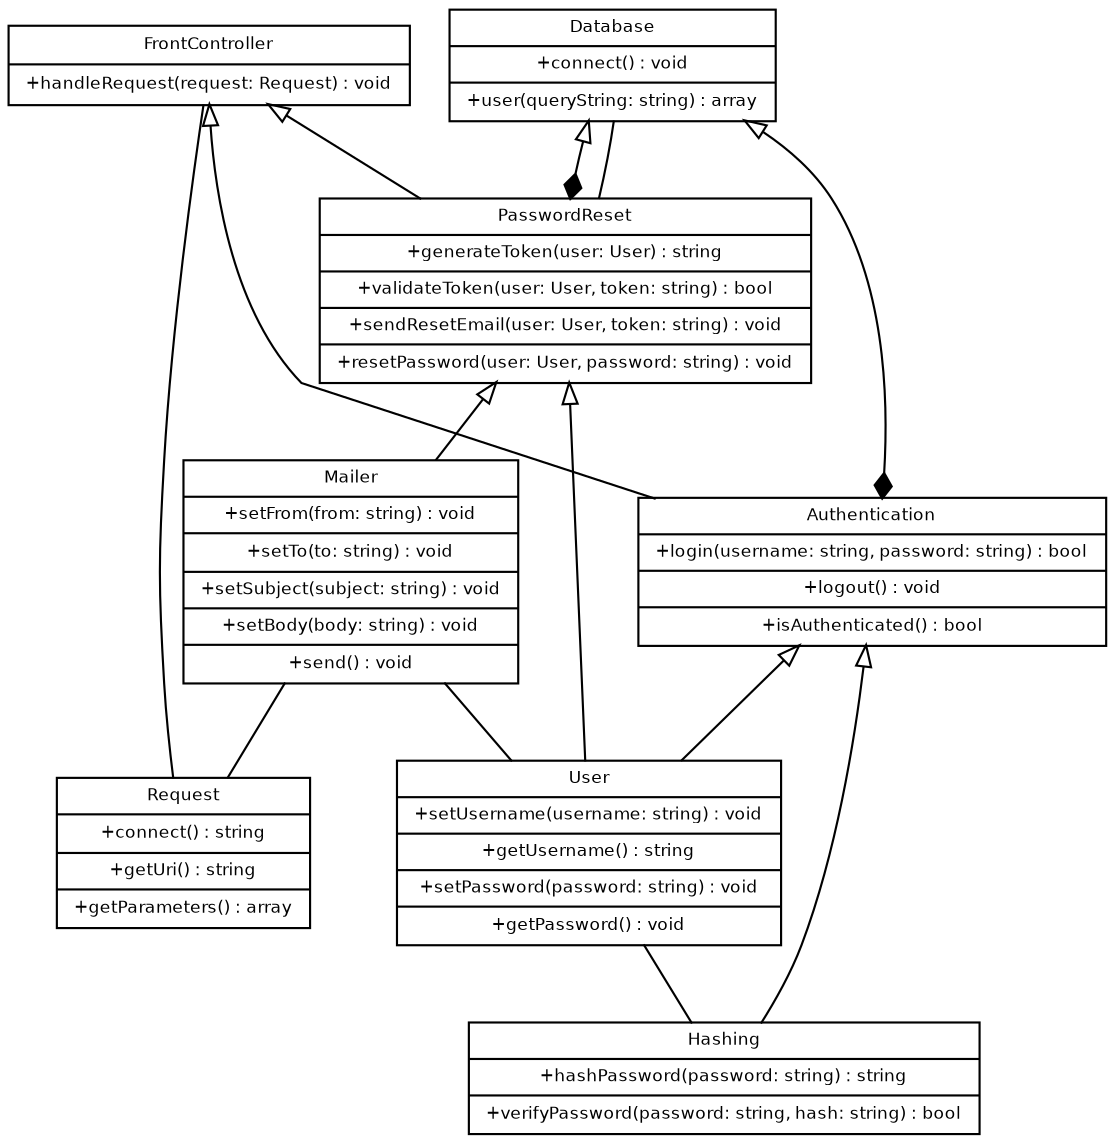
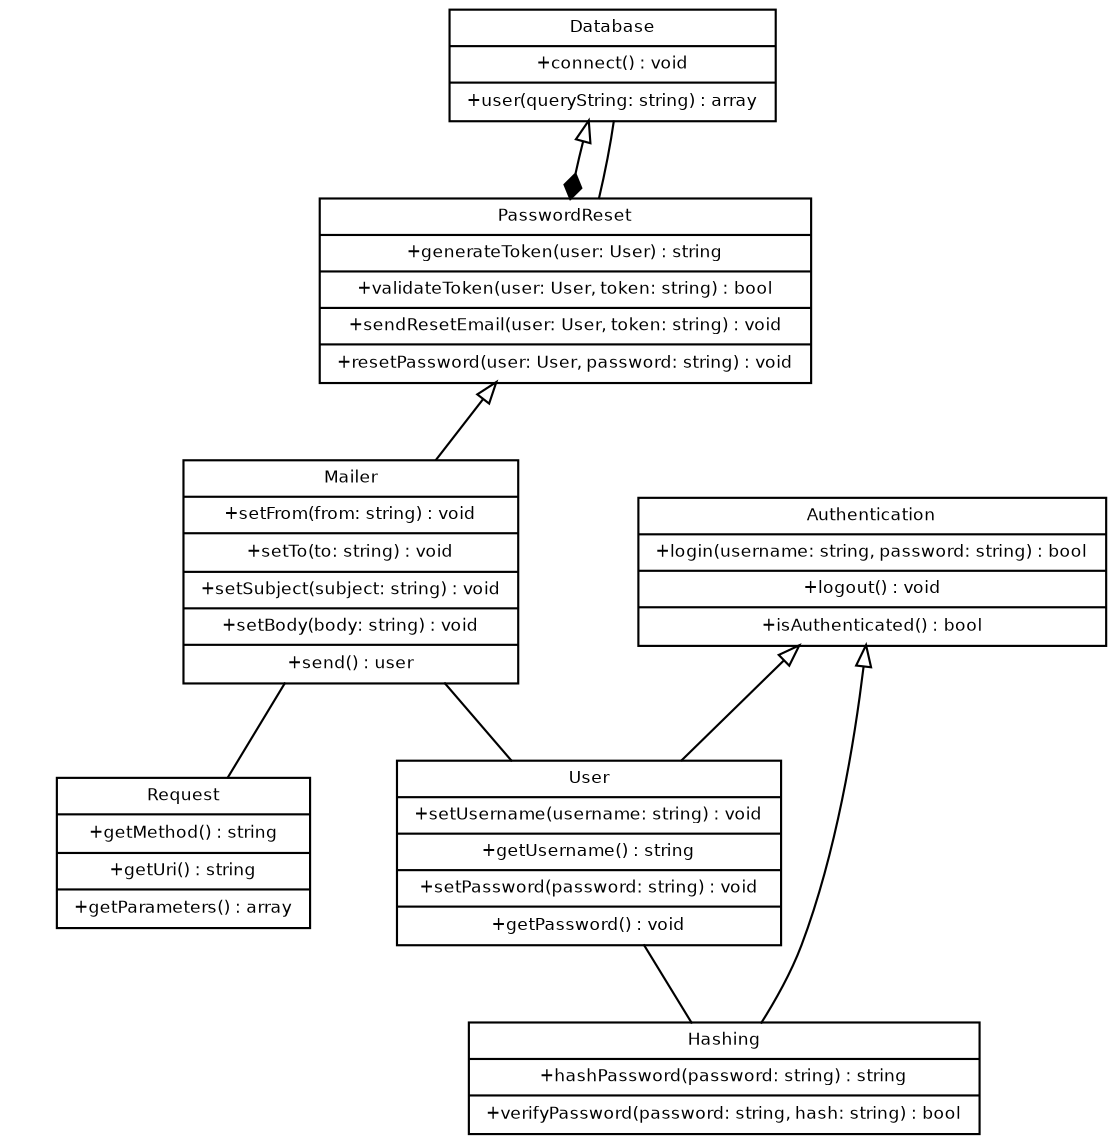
(209, 65) -> none
(868, 285) -> none
(578, 583) -> none
(351, 663) -> (351, 663)
(183, 833) -> (183, 833)
